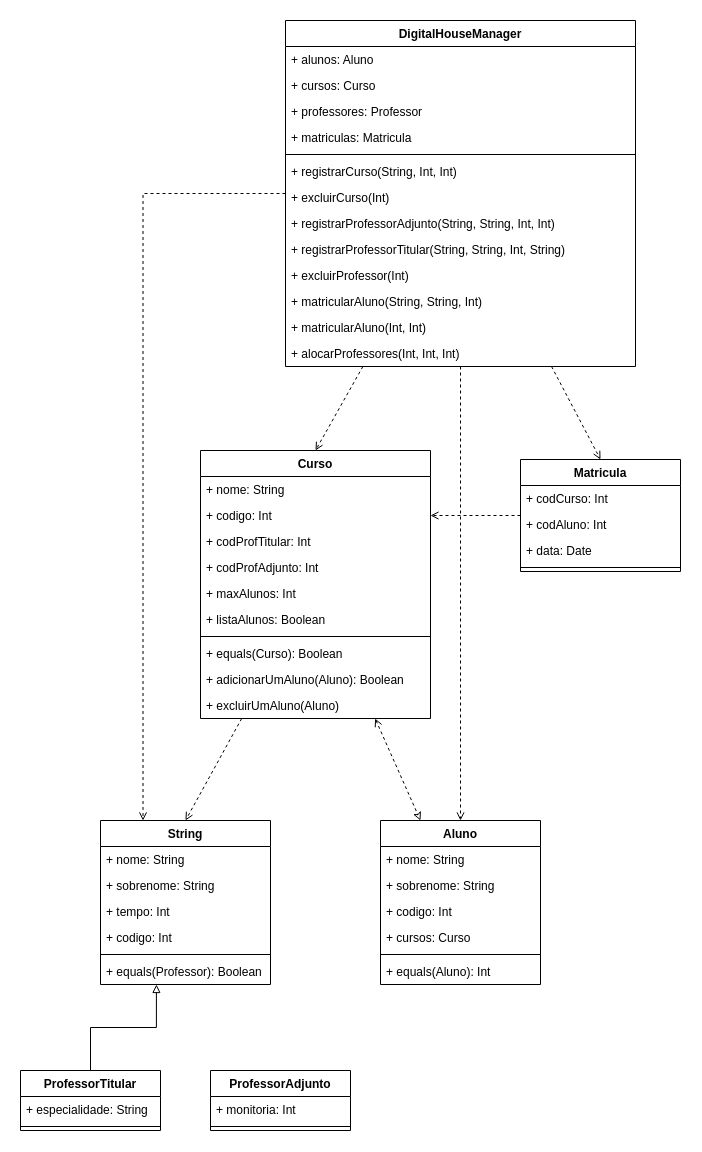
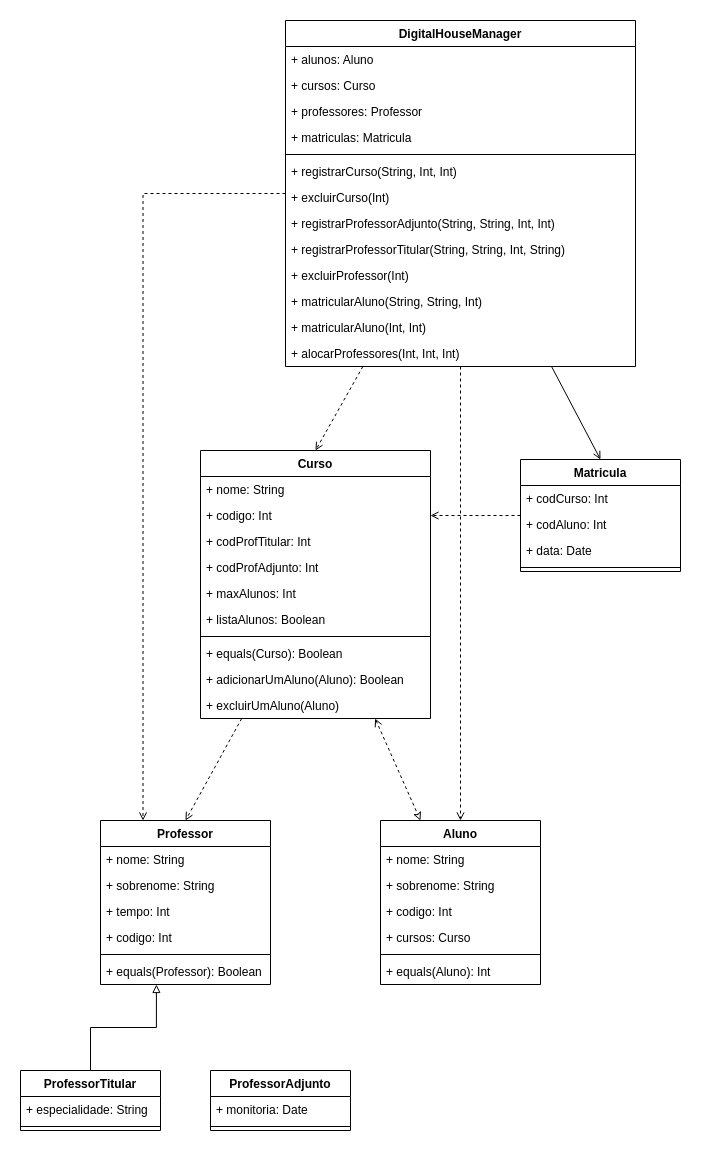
(576, 412) -> (576, 412)
(185, 834) -> (185, 834)
(262, 1110) -> (265, 1110)
